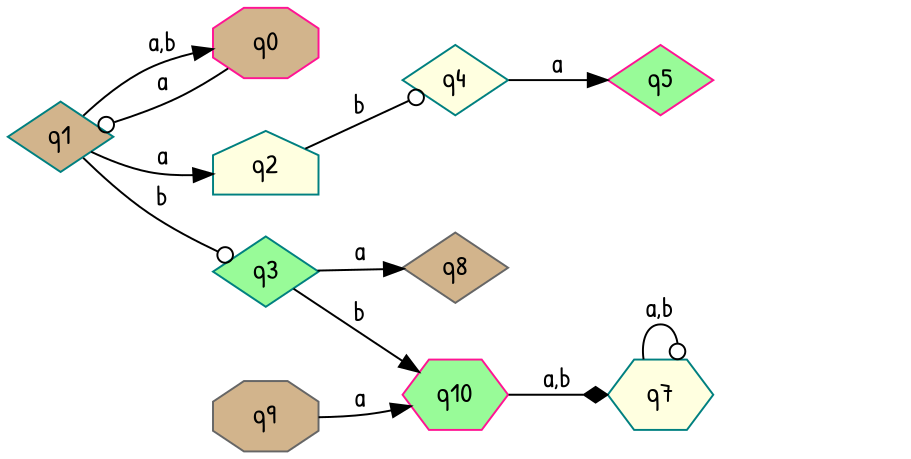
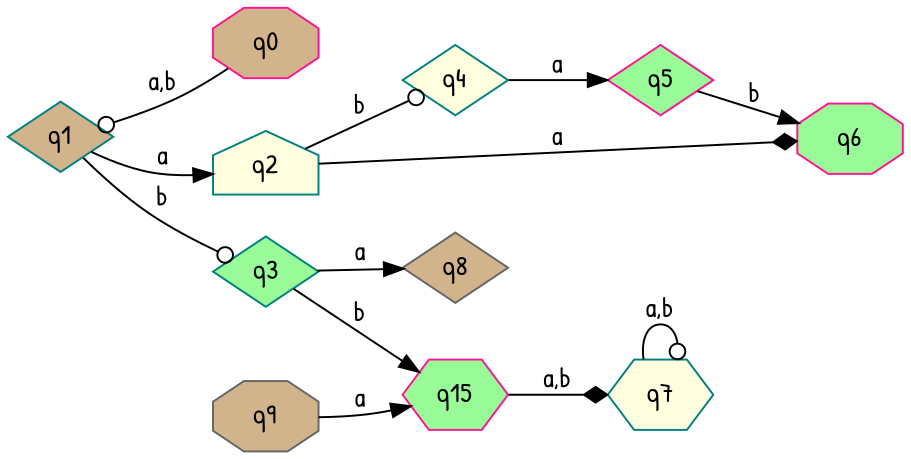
(134, 76) -> none
(163, 83) -> (163, 83)
none -> (850, 139)
(455, 395) -> (455, 395)
